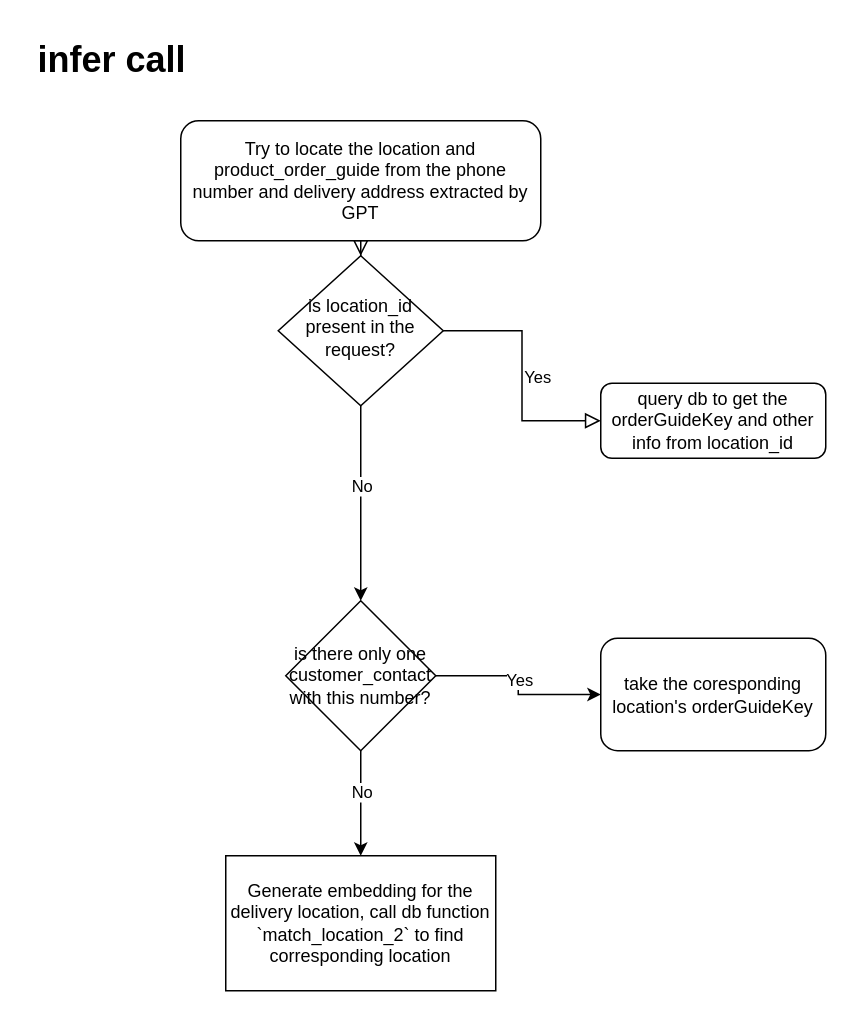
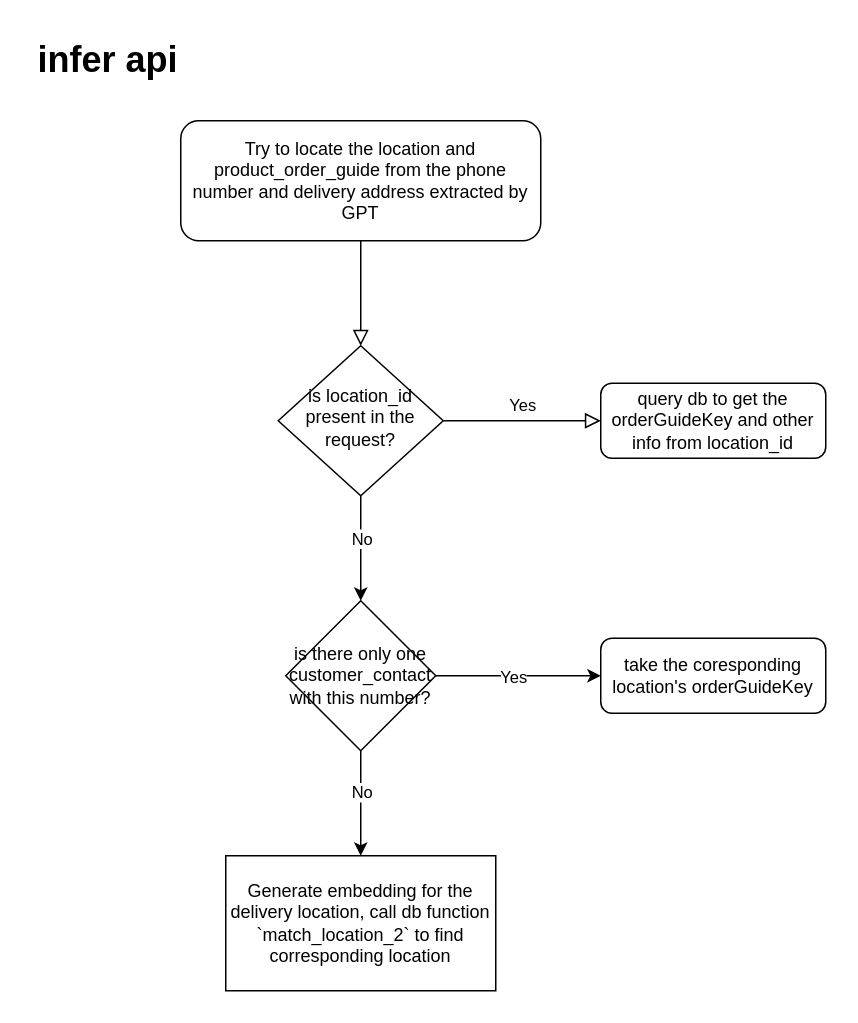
(79, 27) -> (77, 27)
(361, 331) -> (361, 421)
(713, 695) -> (713, 676)
